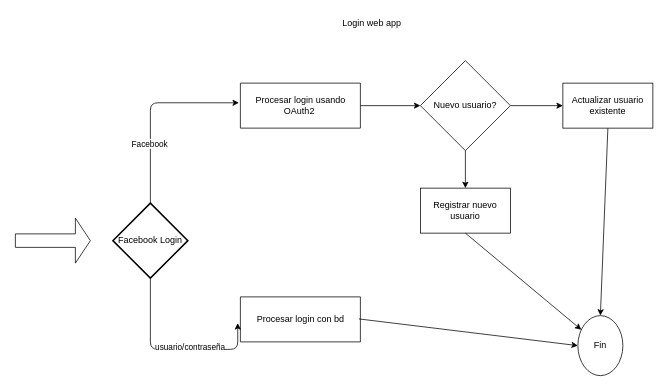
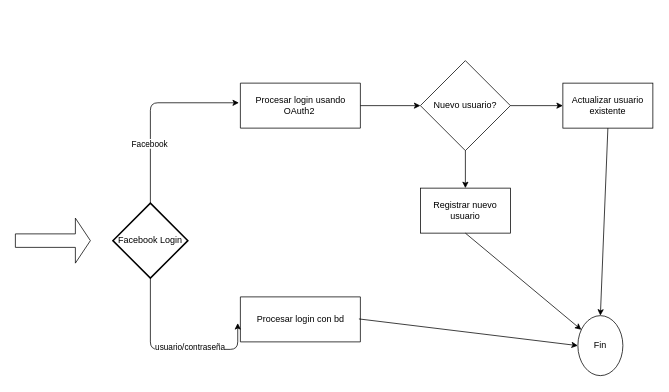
(372, 23) -> none
